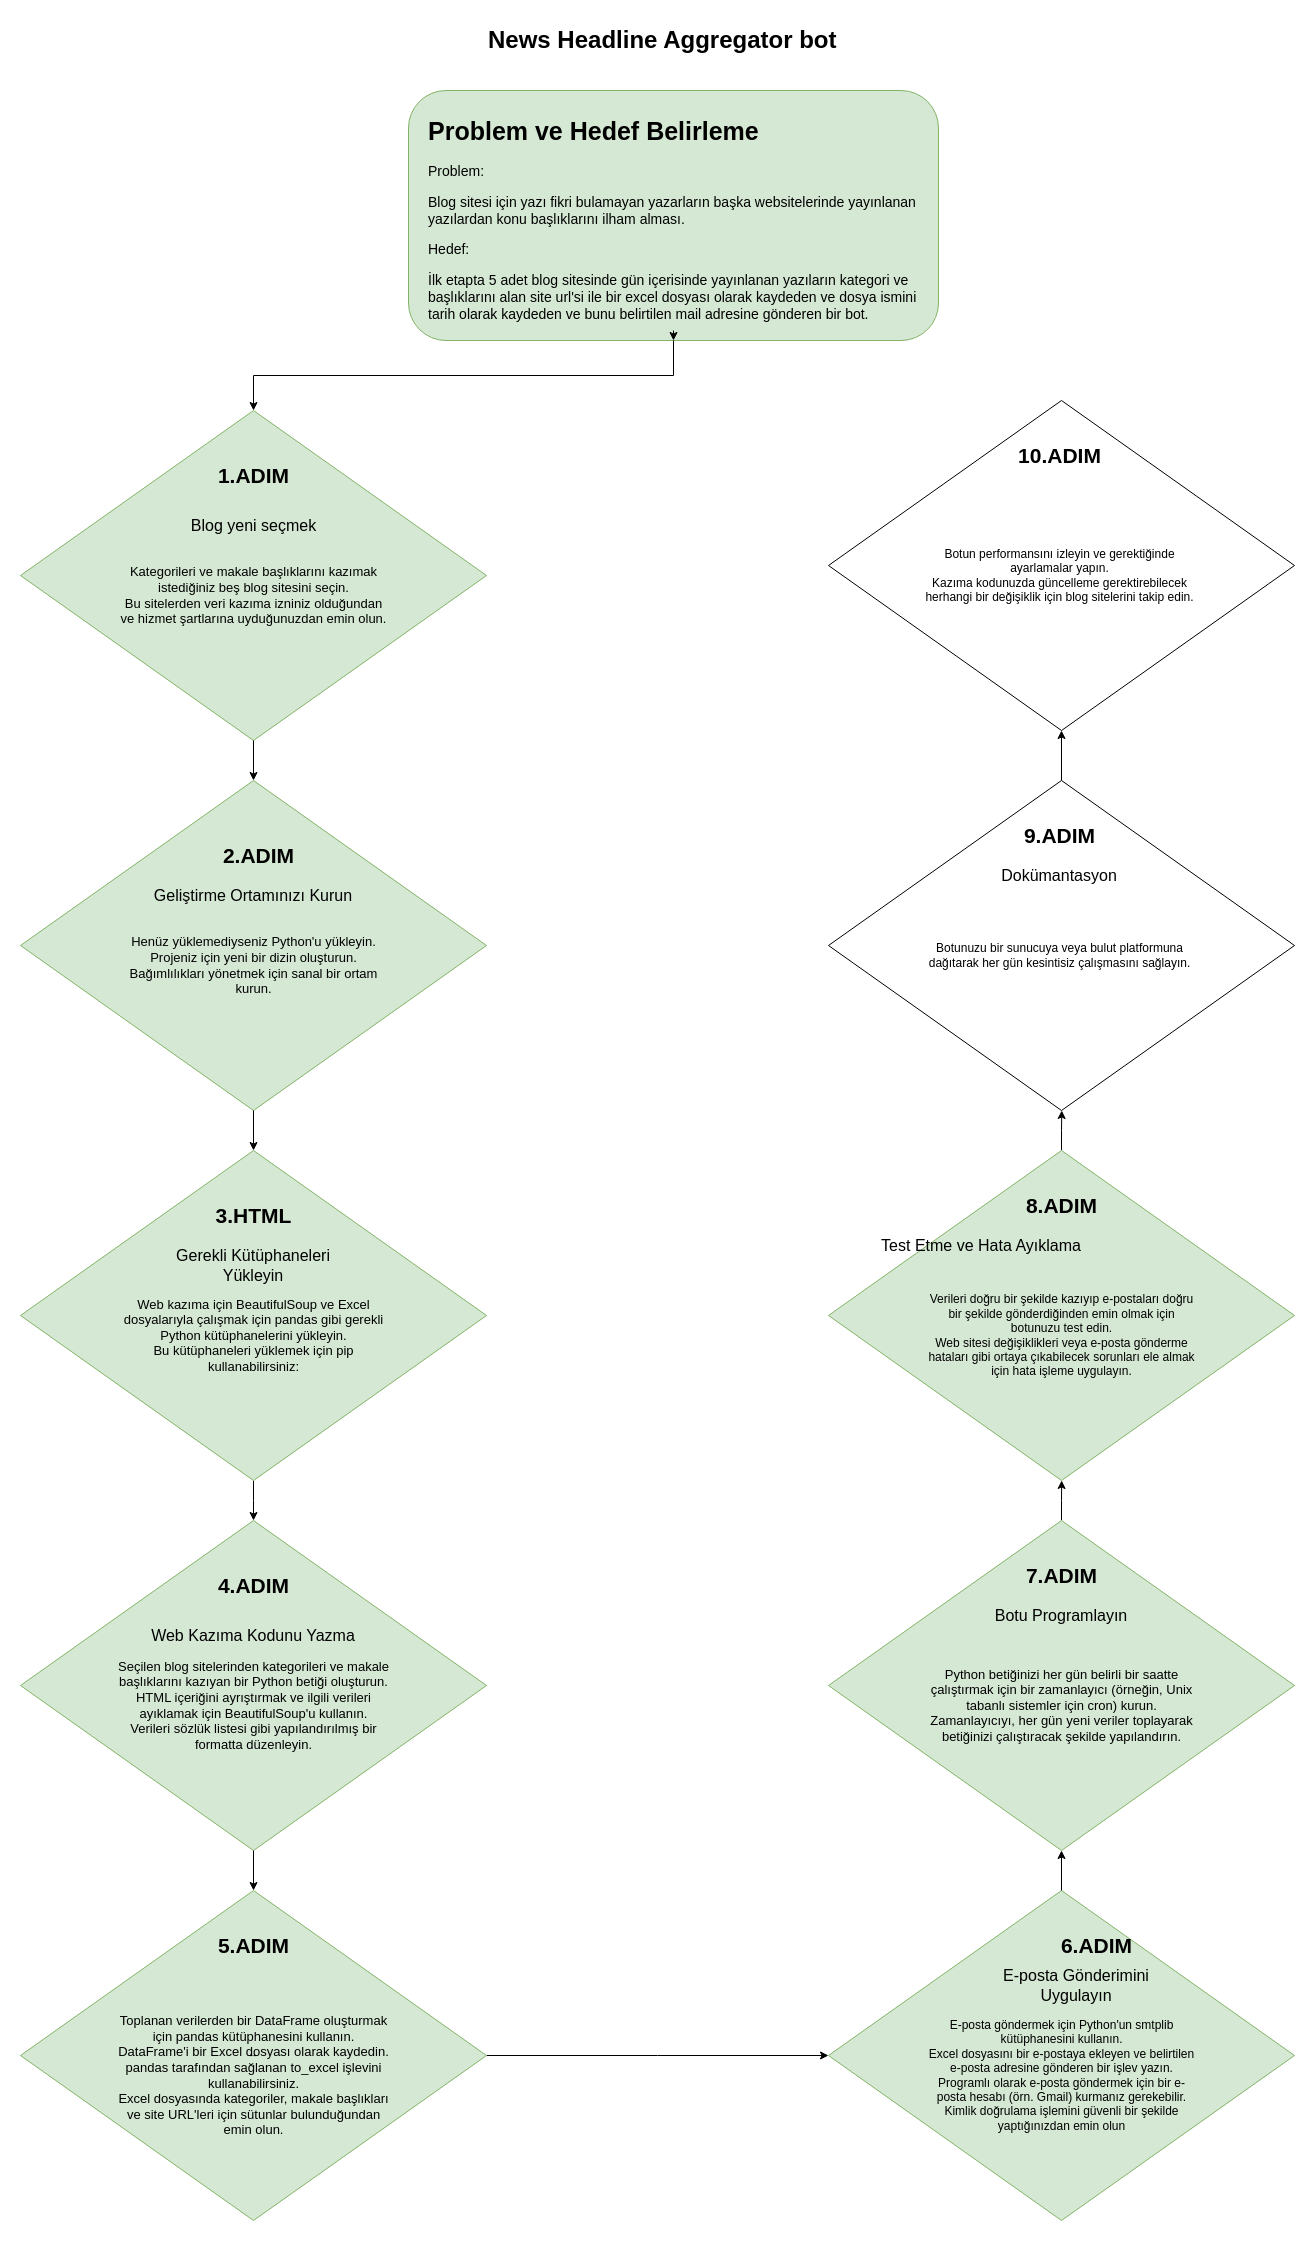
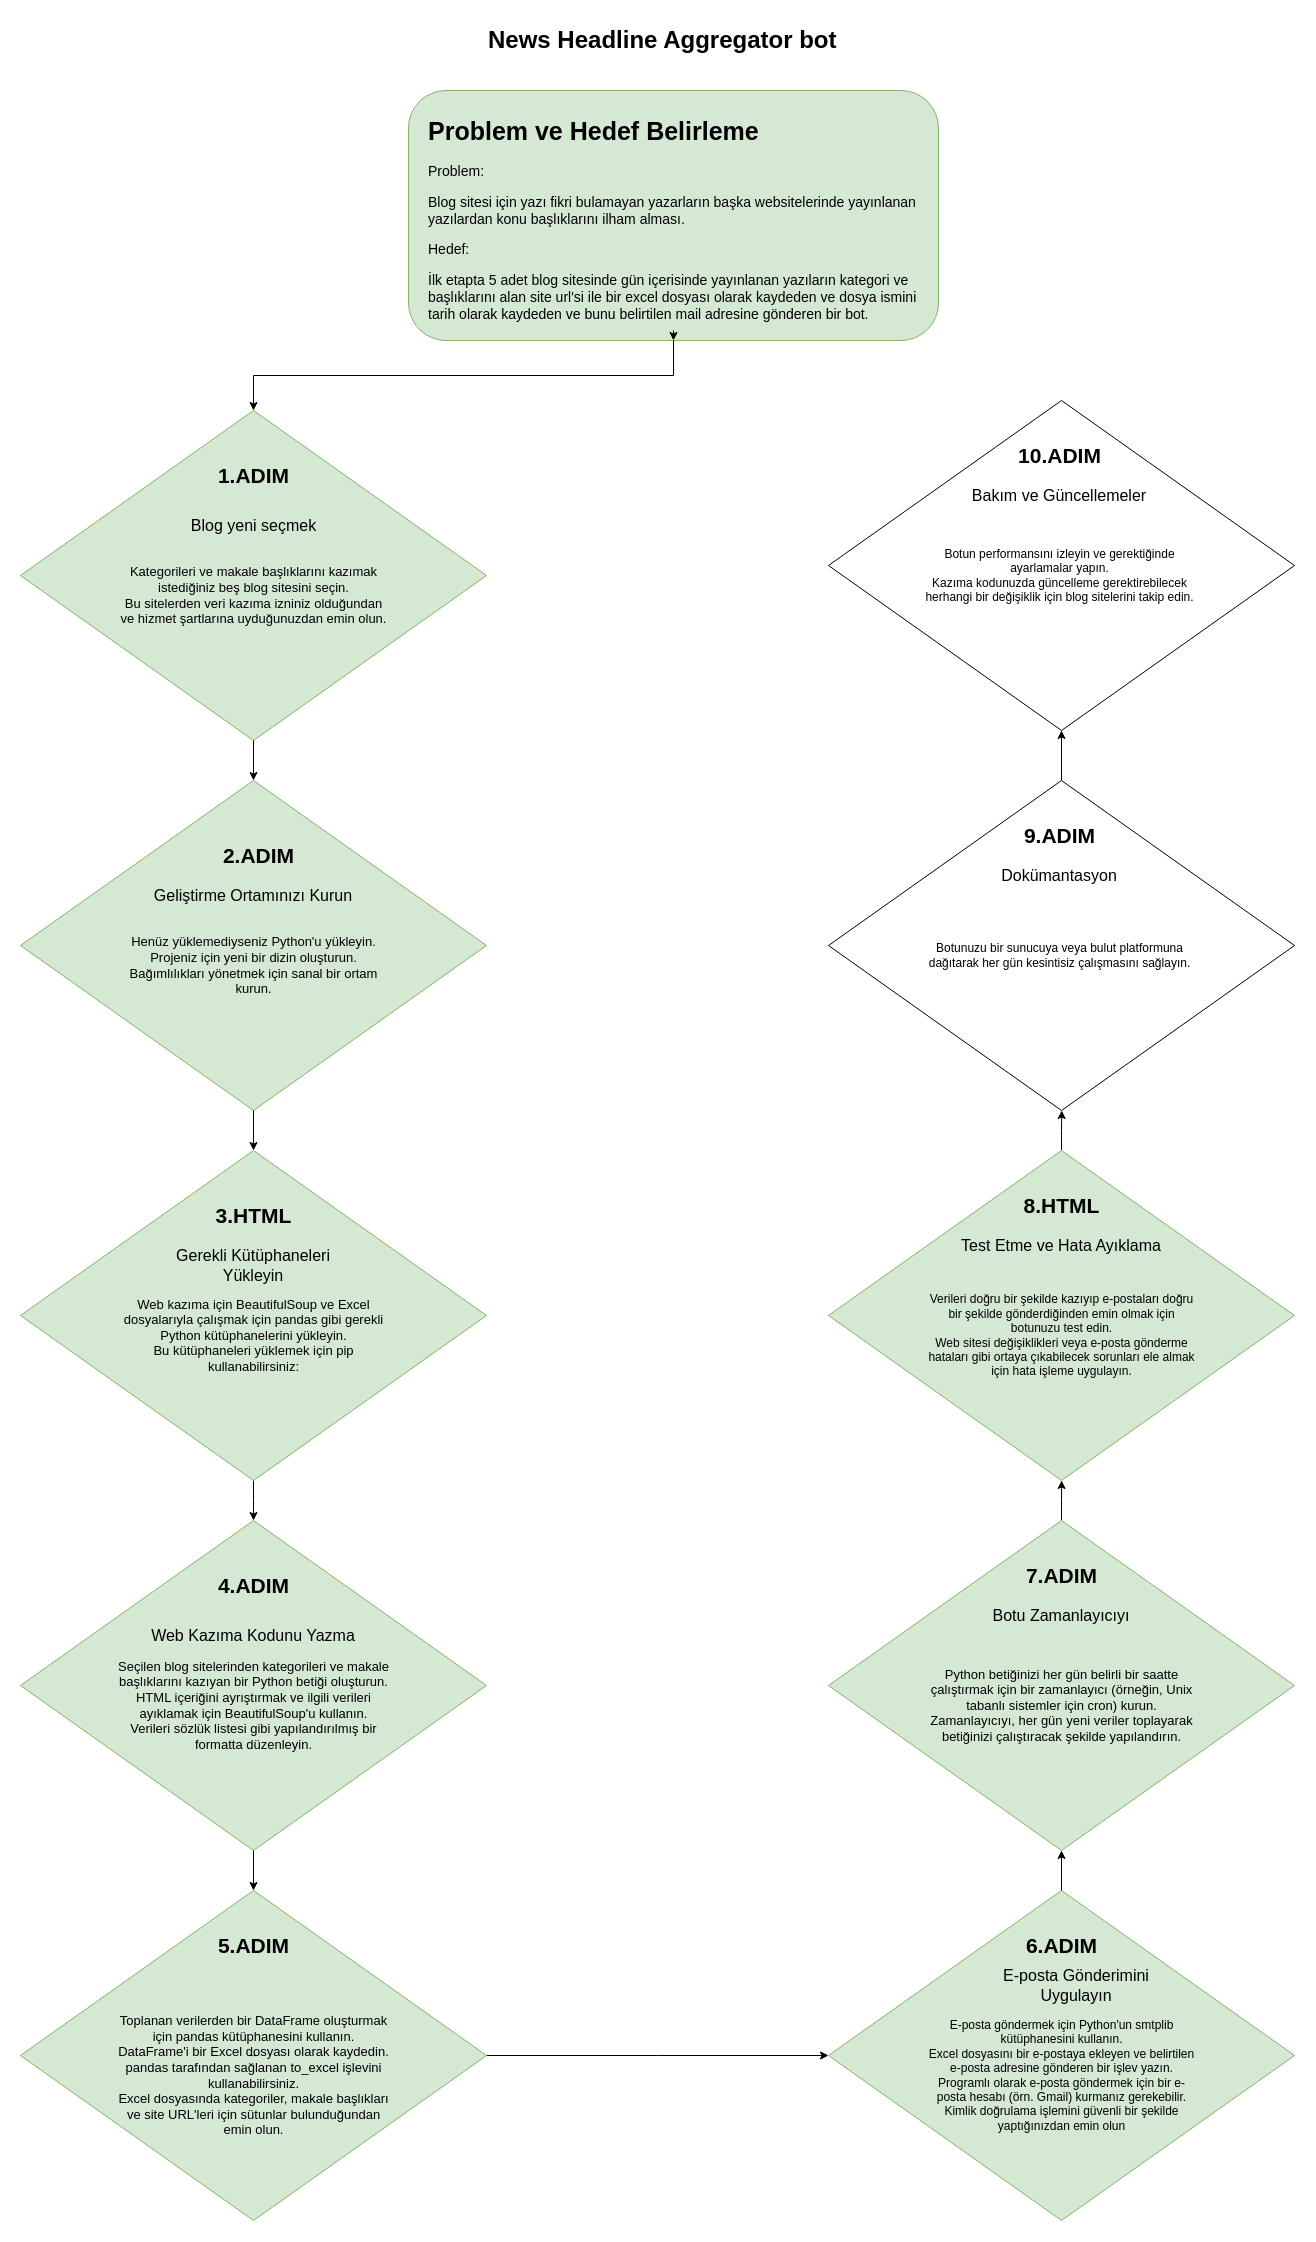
none -> (1060, 496)
(1062, 1206) -> (1062, 1206)
(982, 1246) -> (1062, 1246)
(1062, 1616) -> (1062, 1616)
(1097, 1946) -> (1062, 1946)
